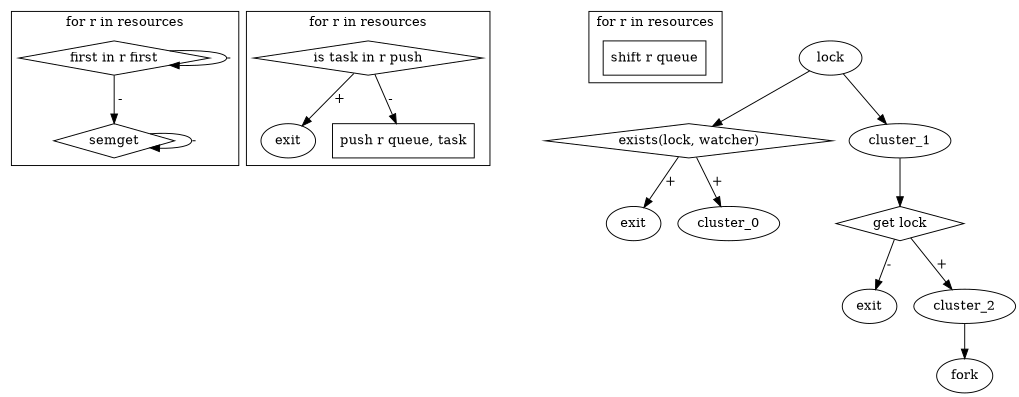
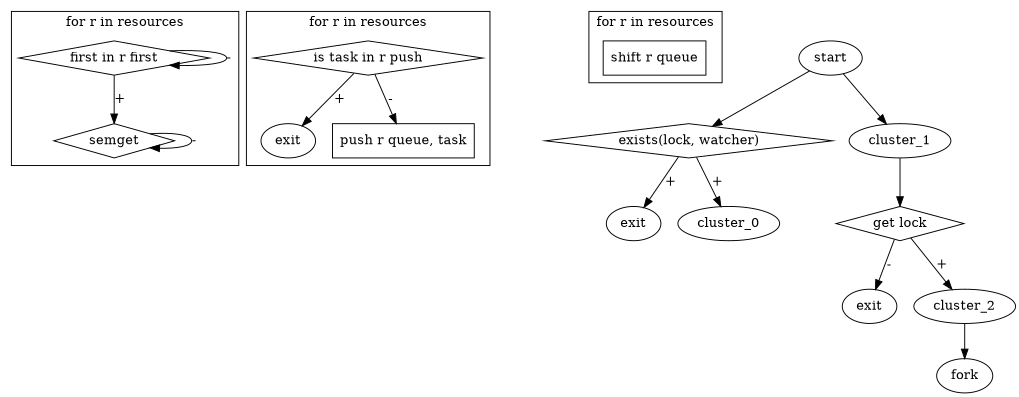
(831, 58) -> (831, 58)
(120, 99) -> (120, 99)
